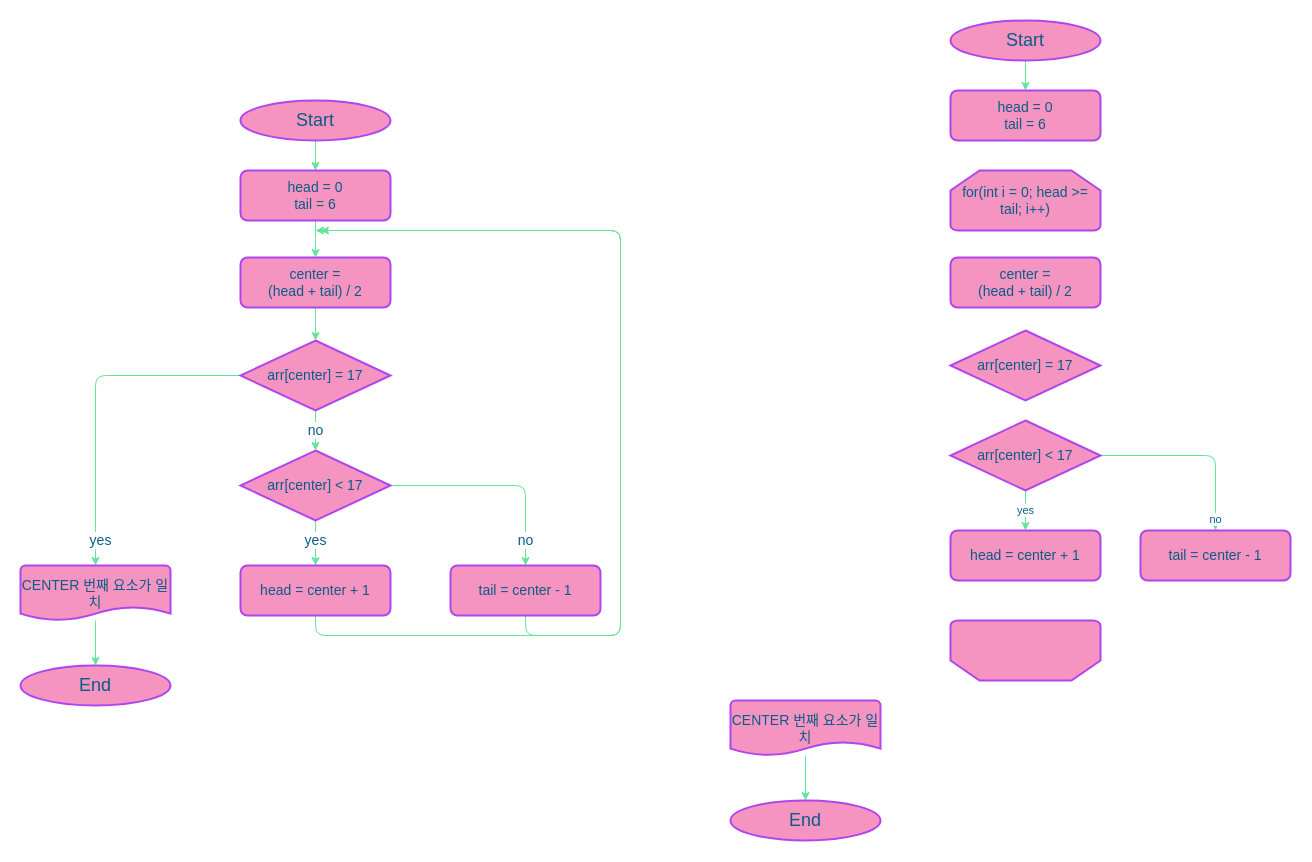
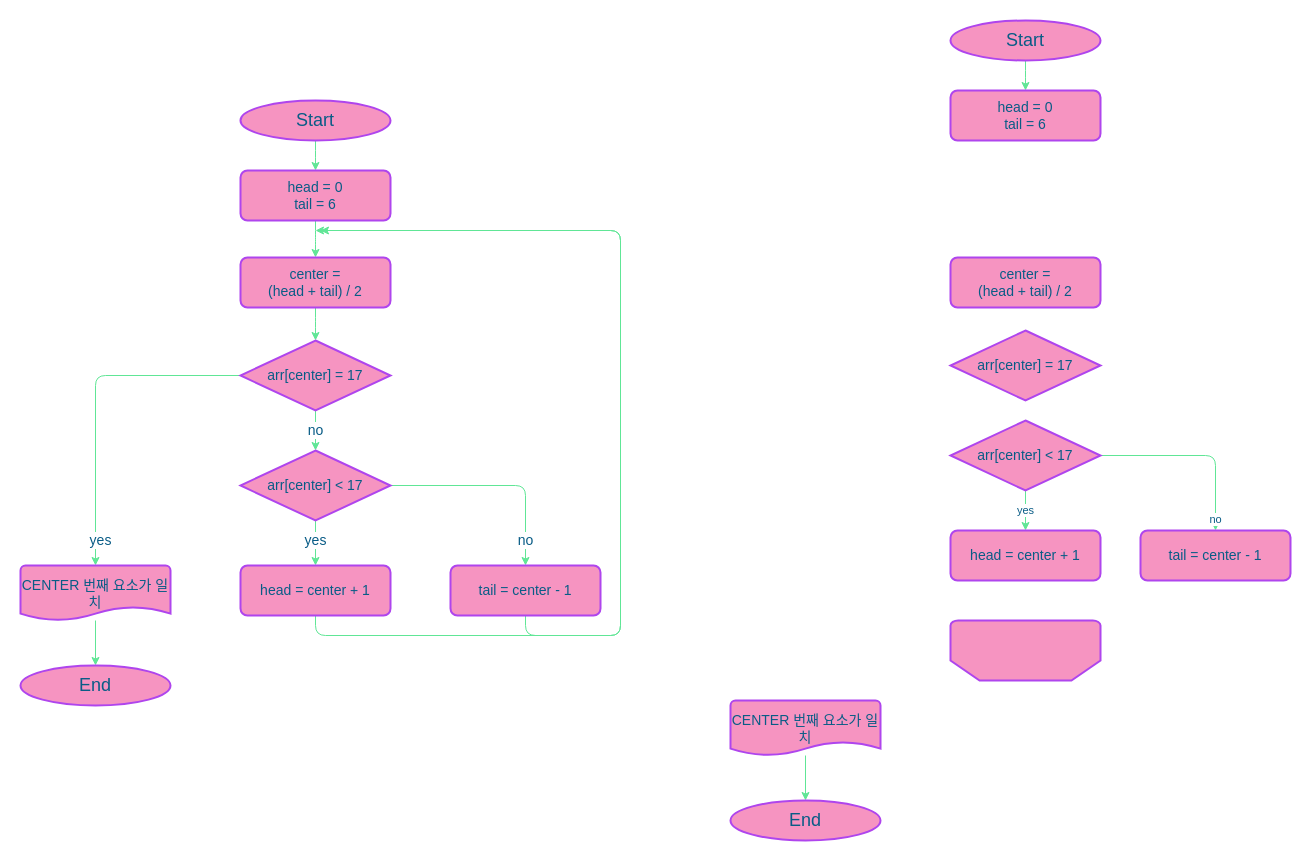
(1026, 201) -> none
